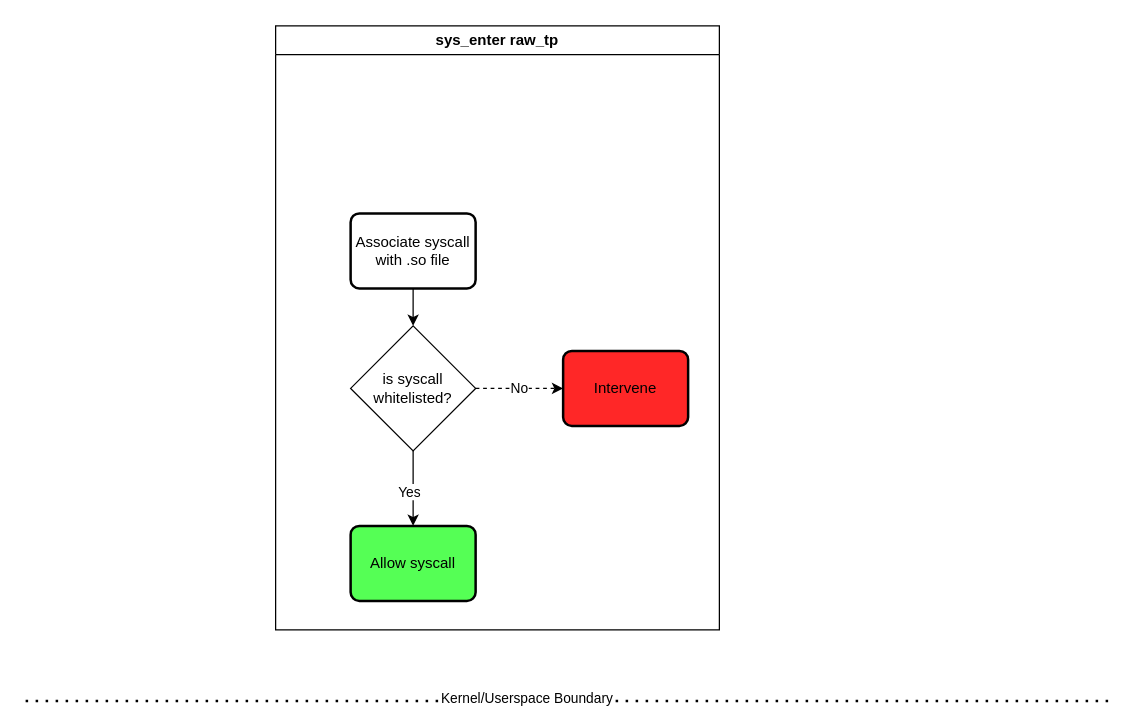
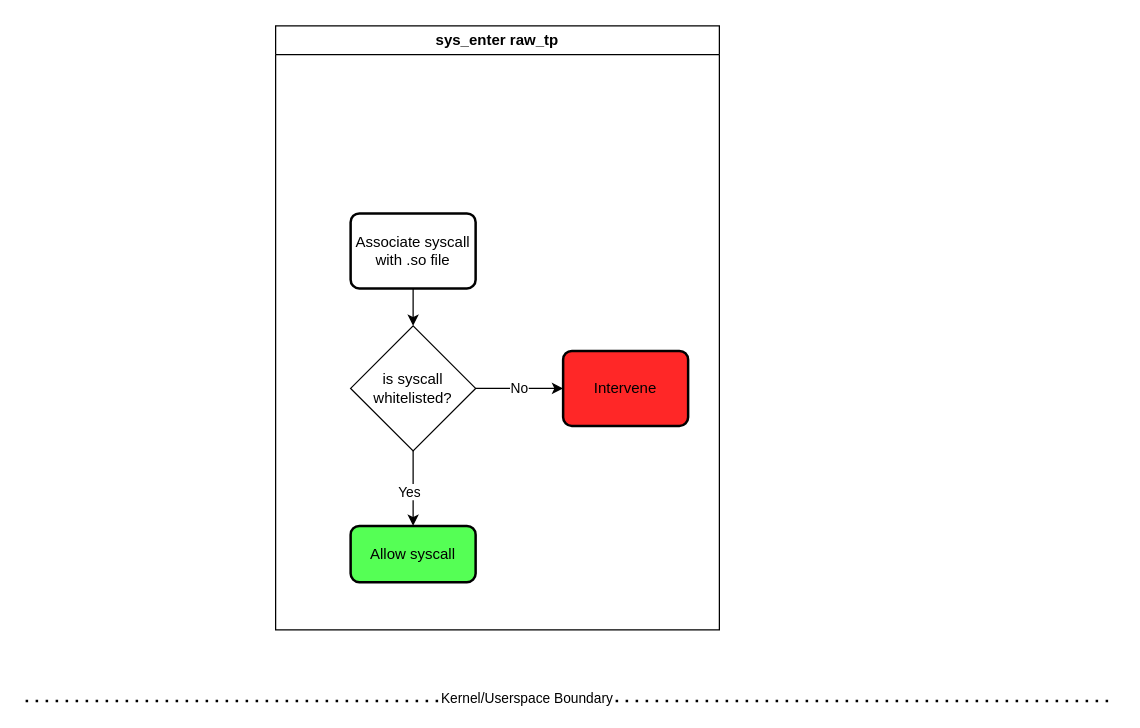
(494, 388) -> (494, 388)
(413, 563) -> (413, 554)
